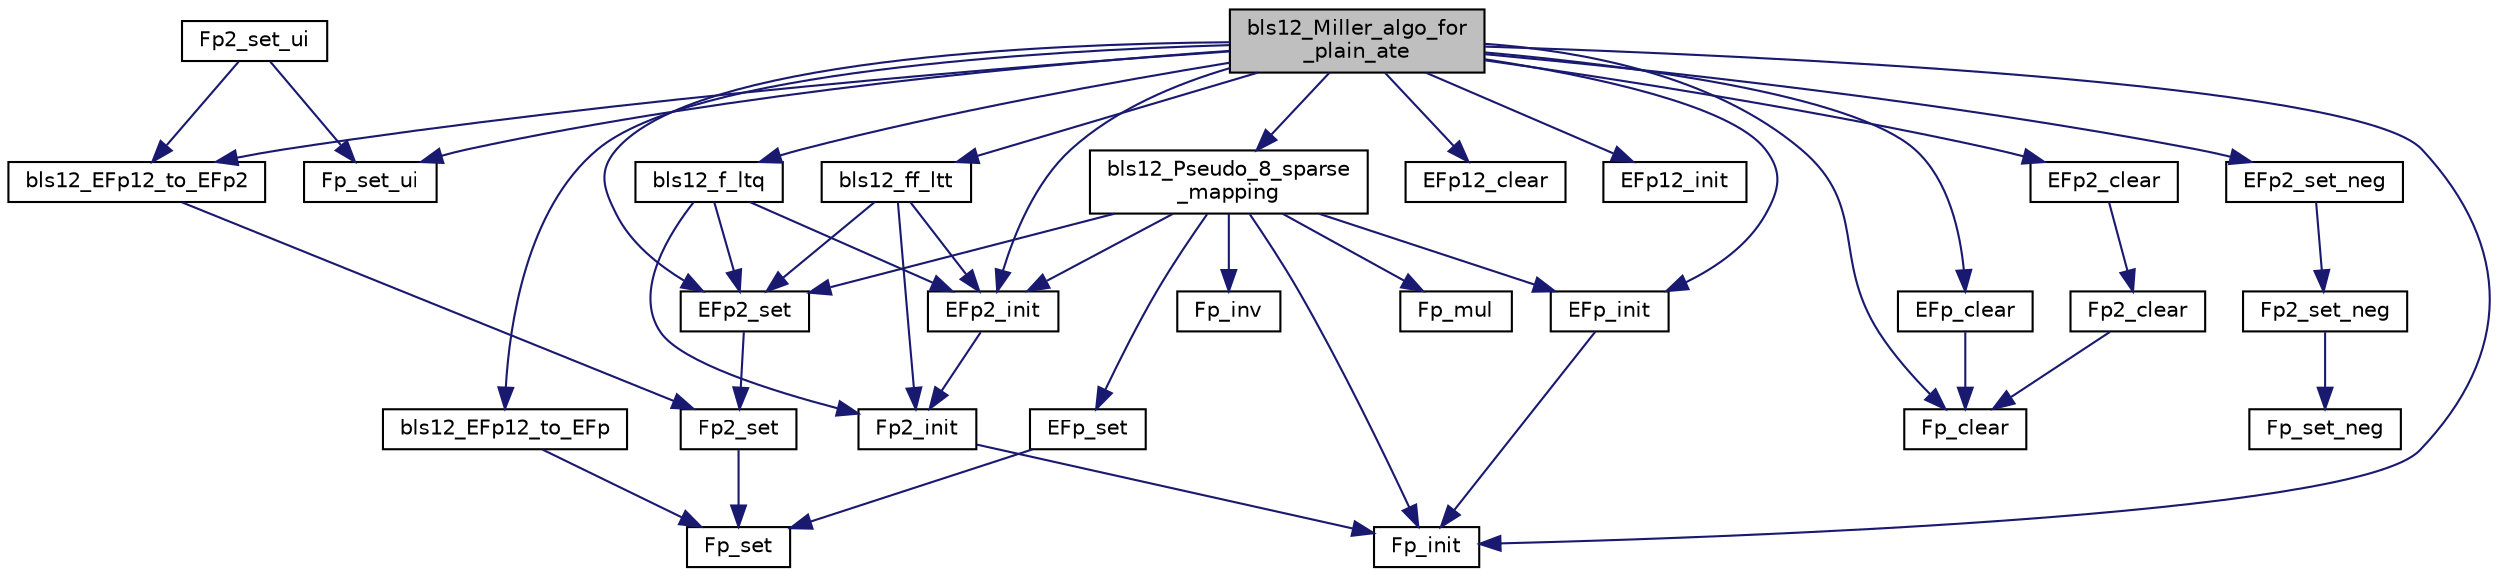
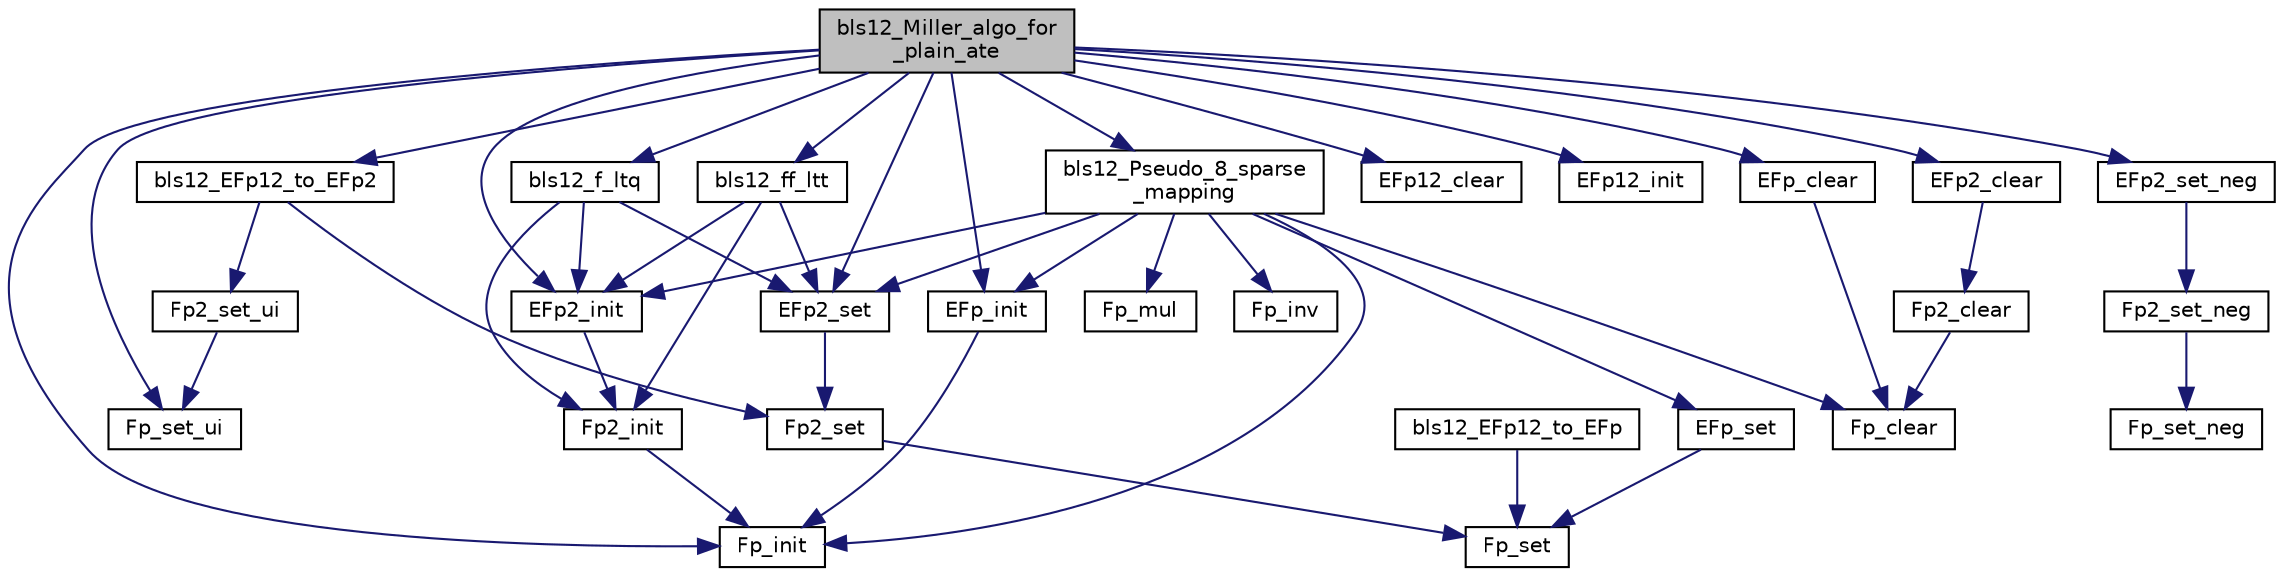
(203, 103) -> (249, 236)
(1779, 133) -> (1550, 306)
(589, 158) -> none
